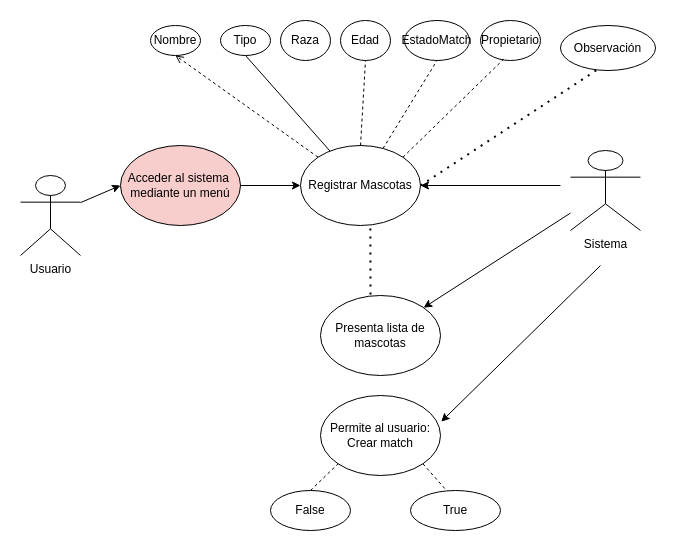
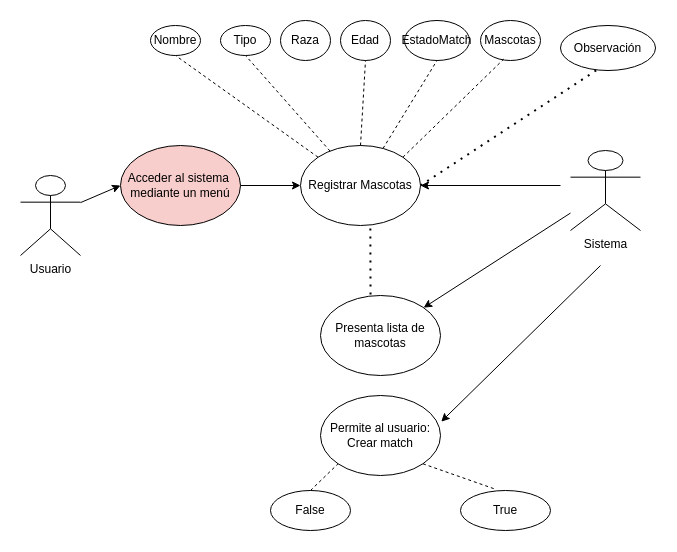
(511, 41) -> (511, 41)
(180, 59) -> (179, 58)
(287, 103) -> (287, 103)
(456, 511) -> (506, 511)
